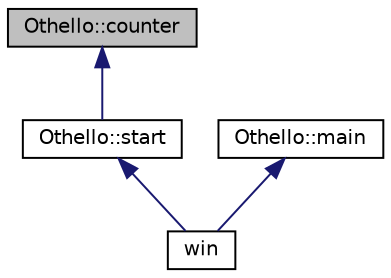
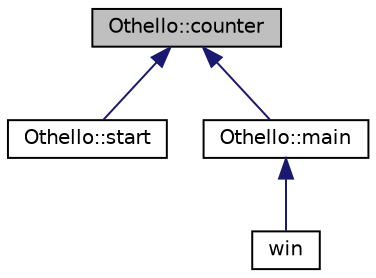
none -> (243, 91)
(159, 202) -> none
